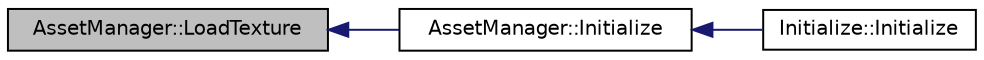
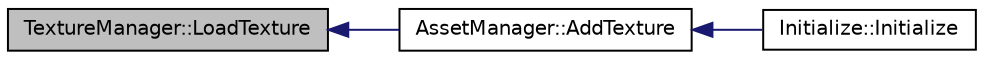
(168, 30) -> (168, 30)
(546, 30) -> (546, 30)
